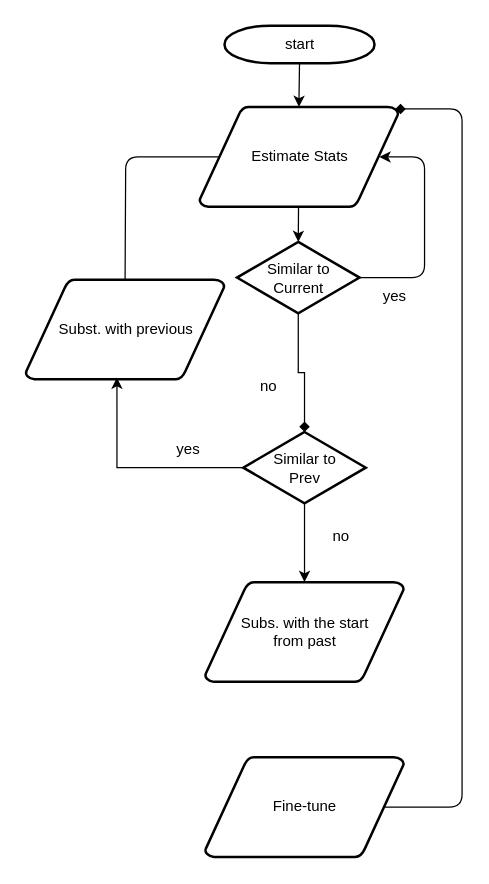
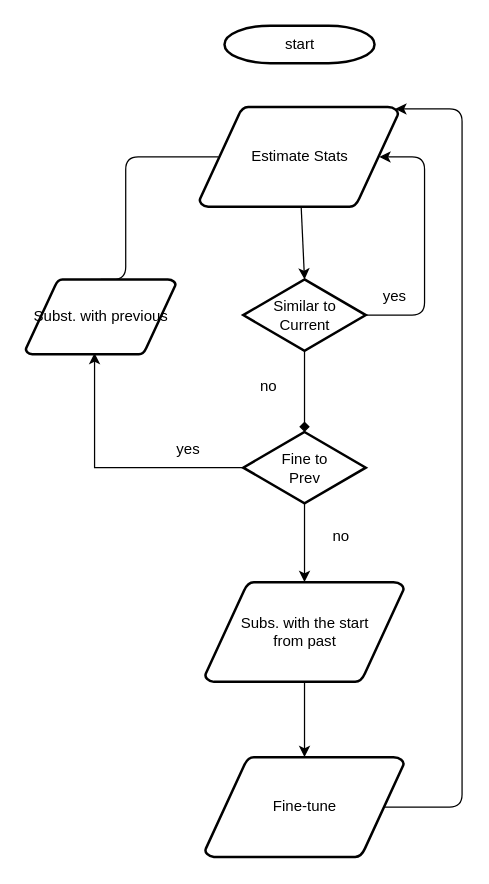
(299, 81) -> none
(406, 109) -> (405, 109)
(298, 278) -> (304, 315)
(125, 329) -> (101, 317)
(305, 468) -> (305, 468)
none -> (304, 715)
